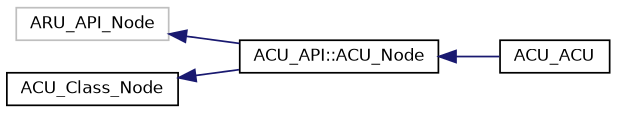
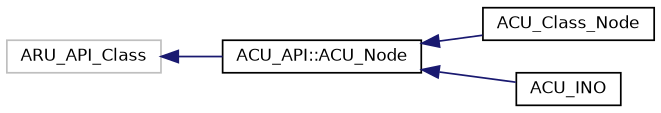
(92, 24) -> (84, 57)
(555, 57) -> (569, 89)
(217, 73) -> (461, 38)
